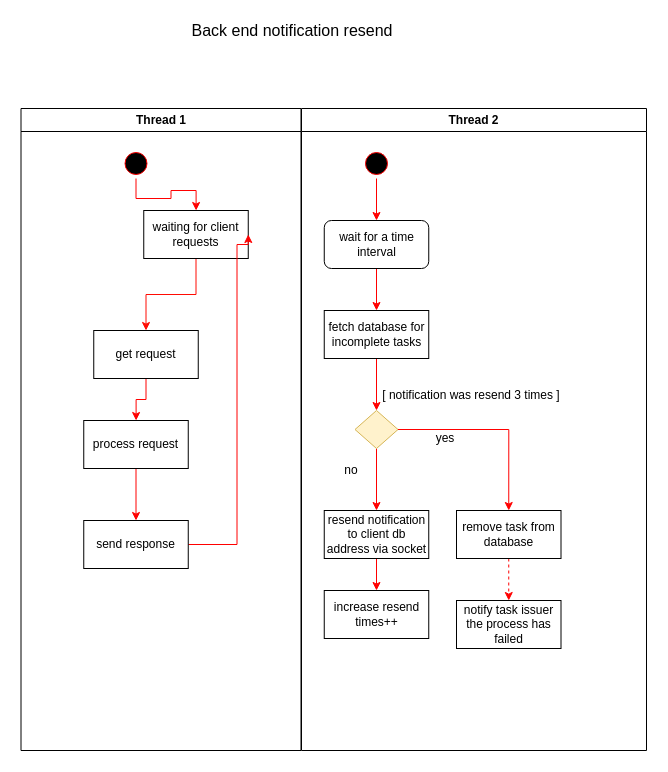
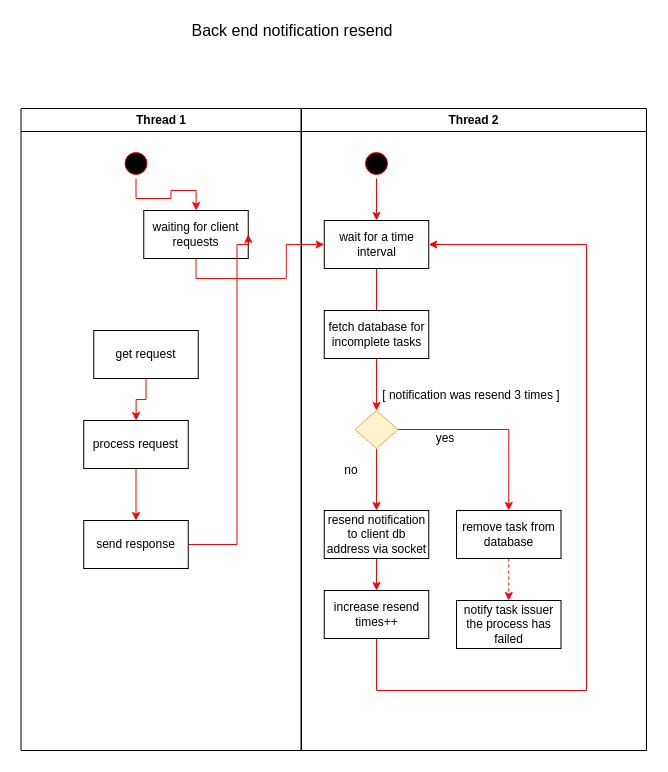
(377, 245) -> (377, 245)
(166, 295) -> (272, 279)
(377, 302) -> (377, 305)
none -> (587, 524)
